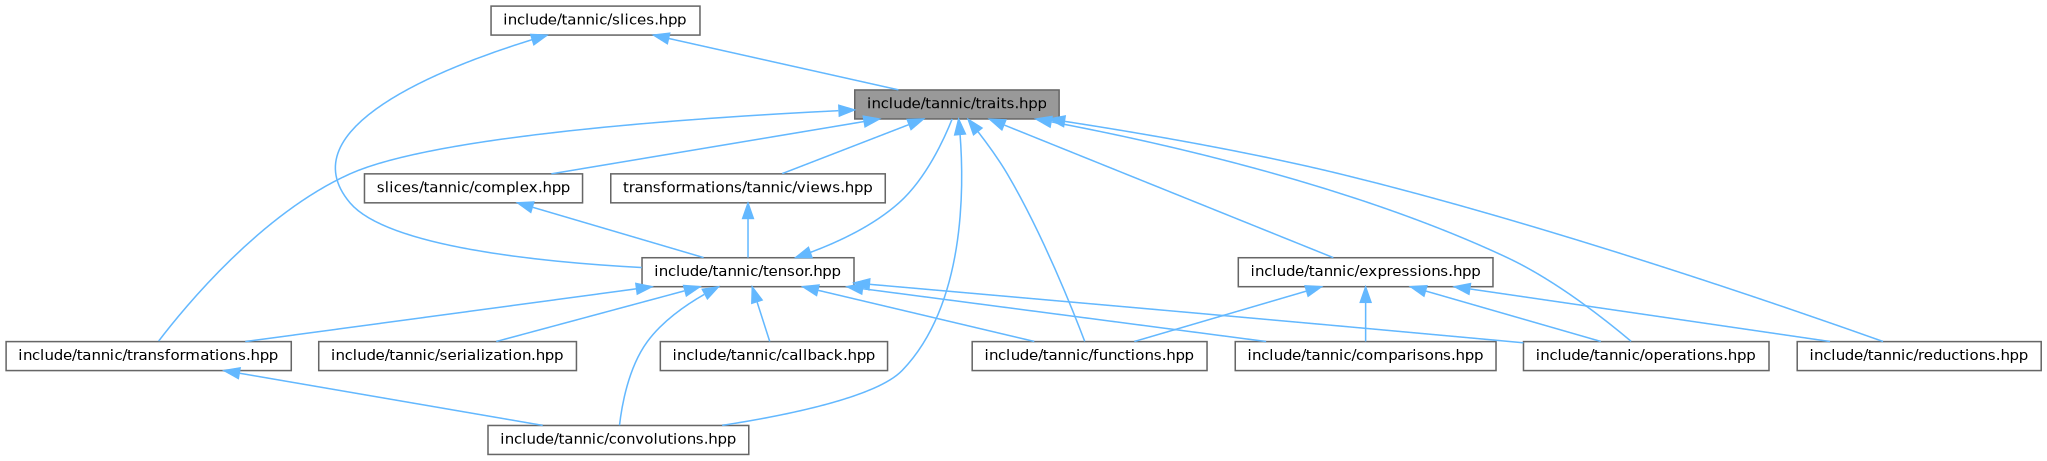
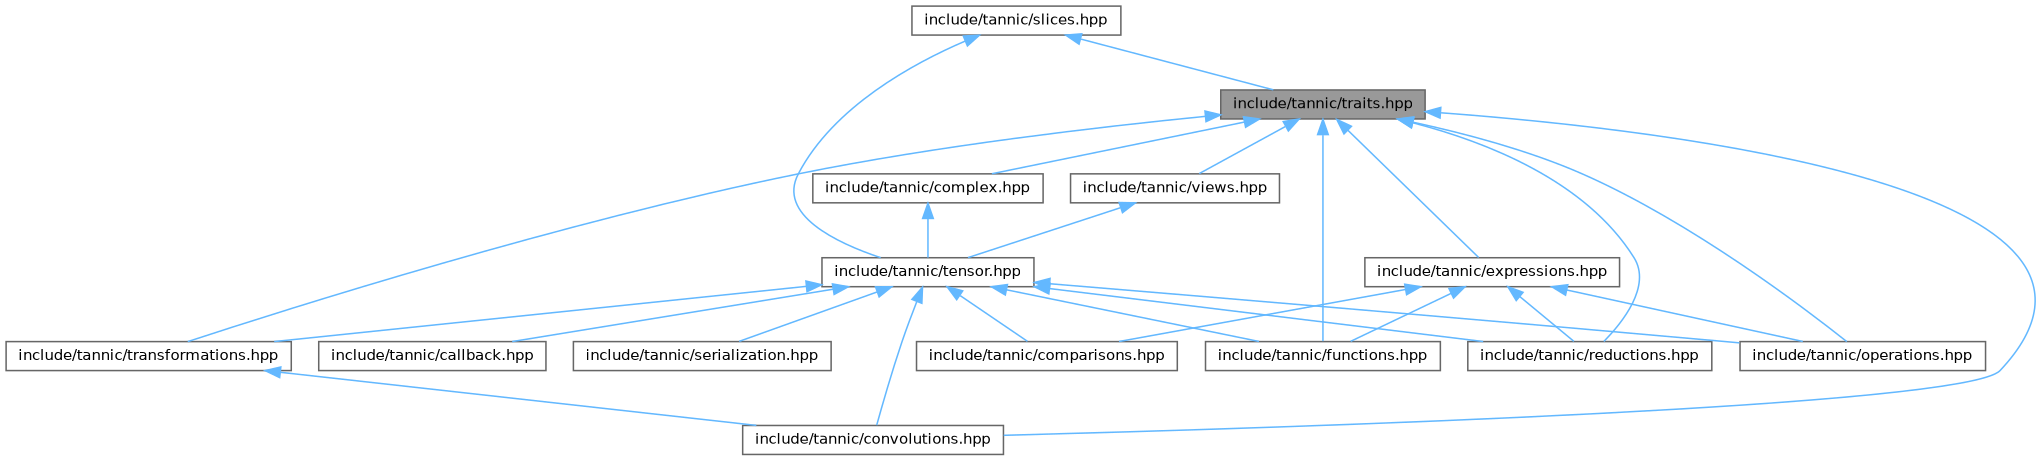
(474, 188) -> (928, 188)
(748, 188) -> (1175, 188)
(898, 204) -> (1234, 311)
